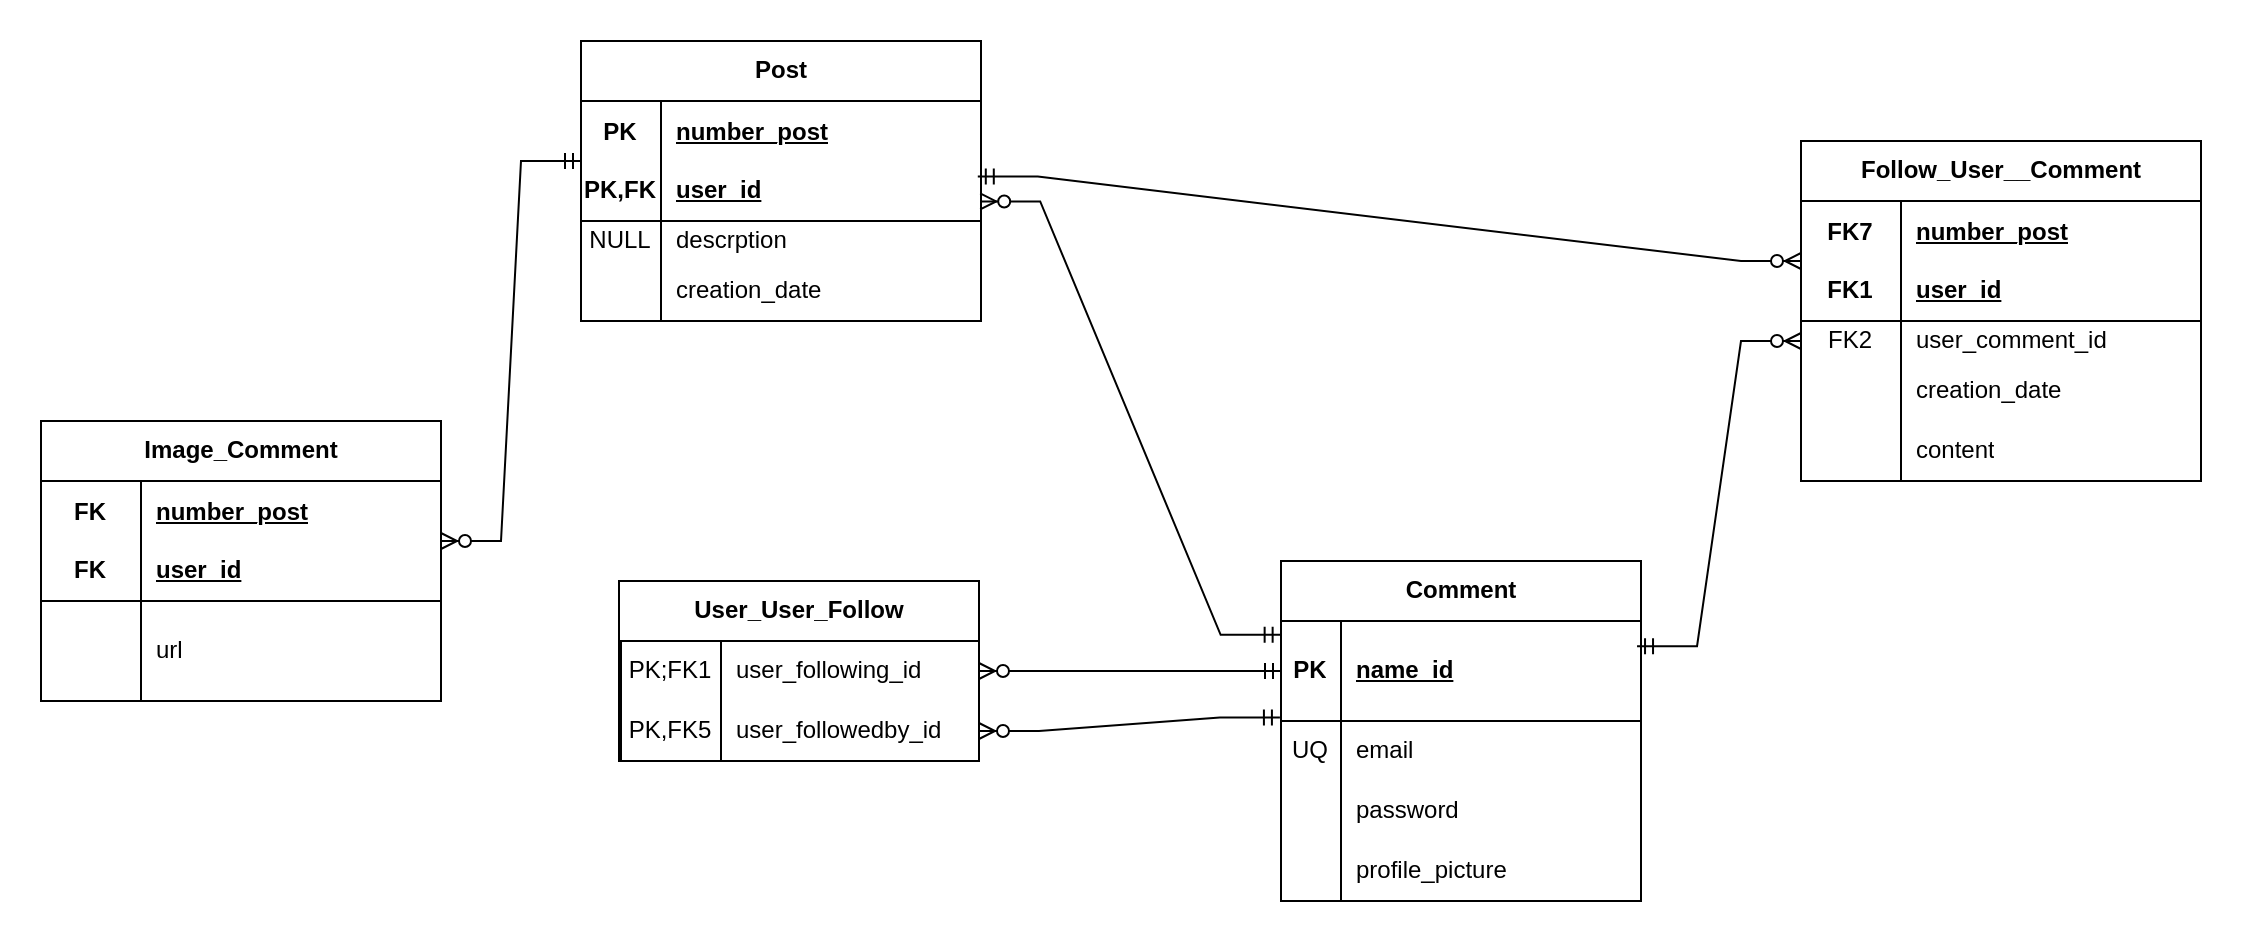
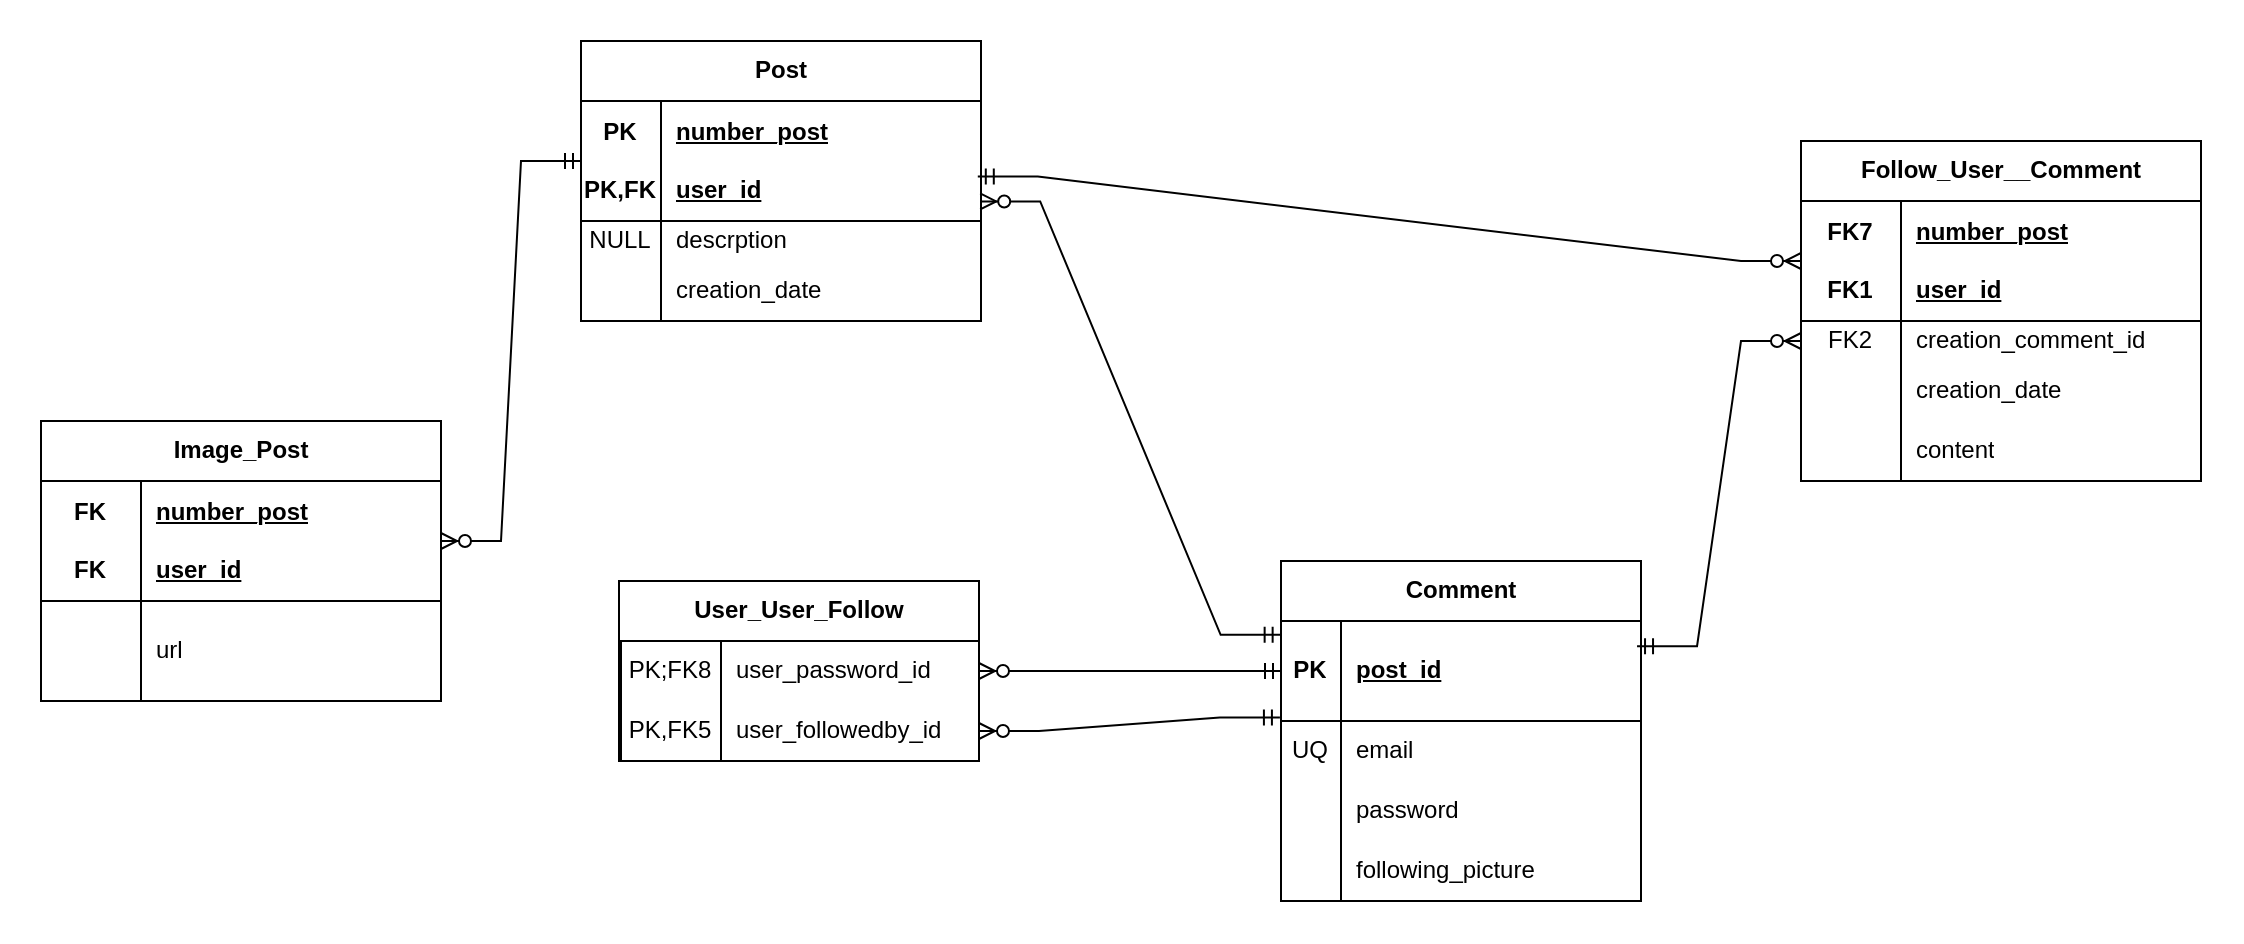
(2015, 341) -> (2038, 341)
(242, 451) -> (242, 451)
(671, 671) -> (671, 671)
(839, 671) -> (841, 671)
(1401, 671) -> (1401, 671)
(1448, 871) -> (1459, 871)
